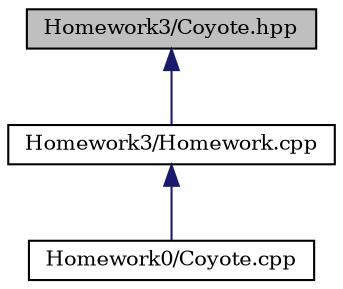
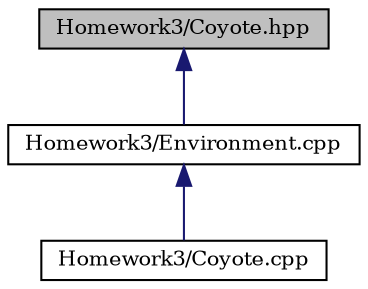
(172, 145) -> (184, 145)
(172, 260) -> (184, 260)
